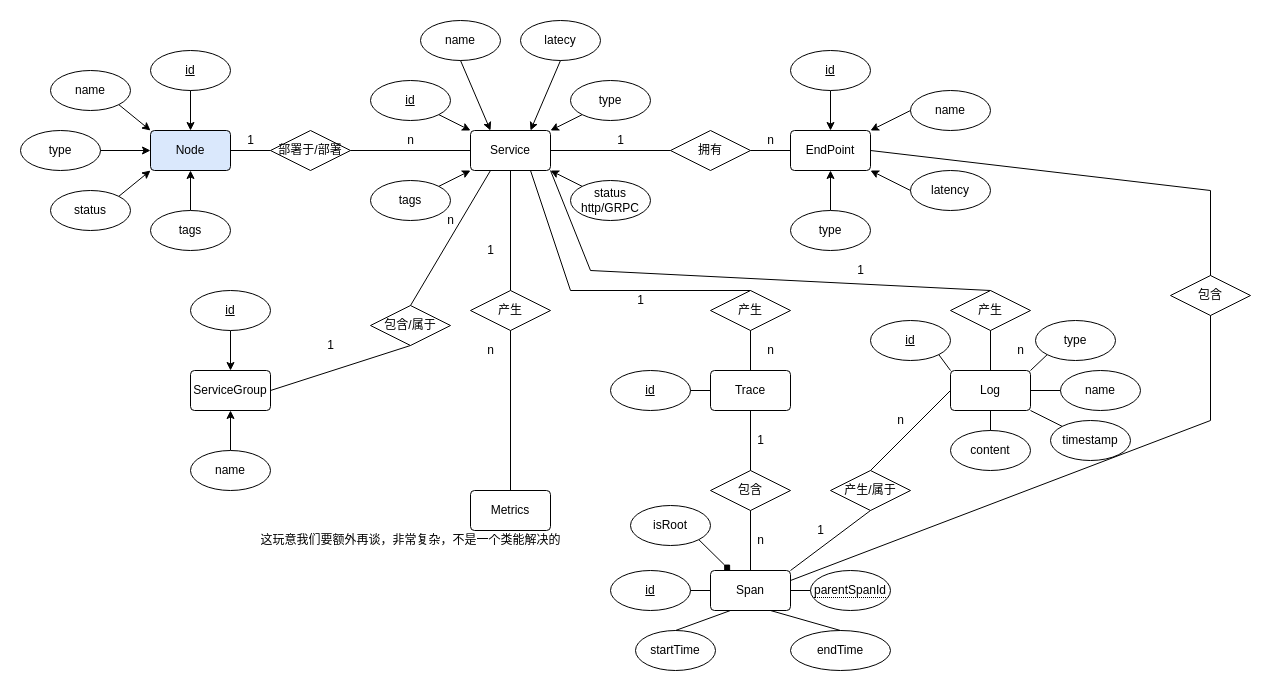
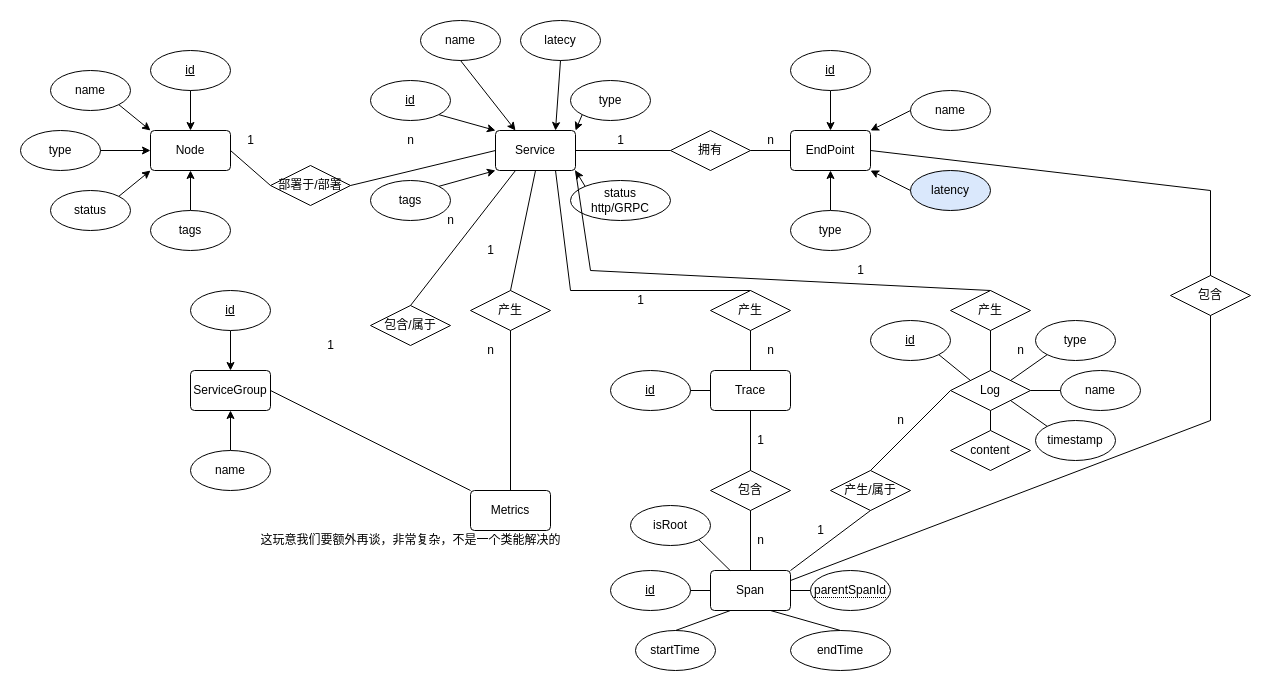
(191, 151) -> (191, 151)
(311, 151) -> (311, 186)
(511, 151) -> (536, 151)
(951, 191) -> (951, 191)
(611, 201) -> (621, 201)
(340, 368) -> (370, 440)
(991, 391) -> (991, 391)
(1091, 441) -> (1076, 441)
(991, 451) -> (991, 451)
(724, 564) -> (727, 567)
